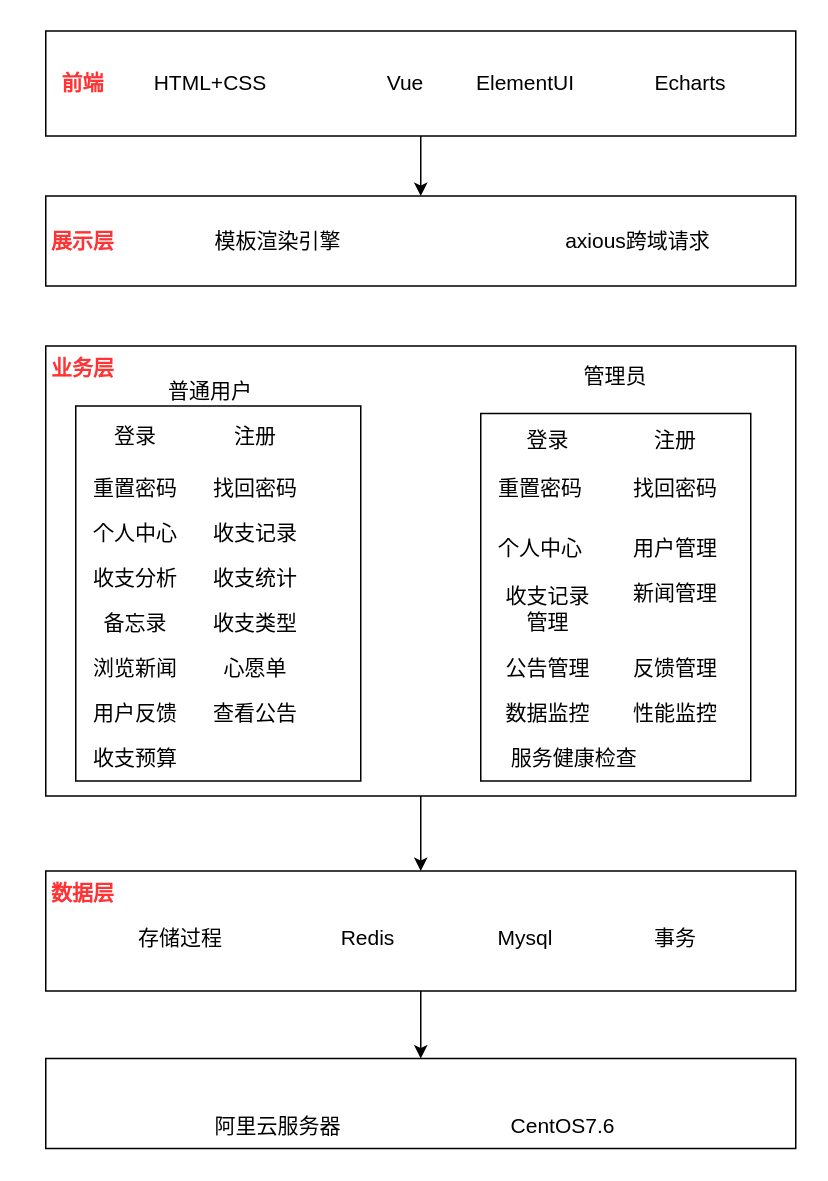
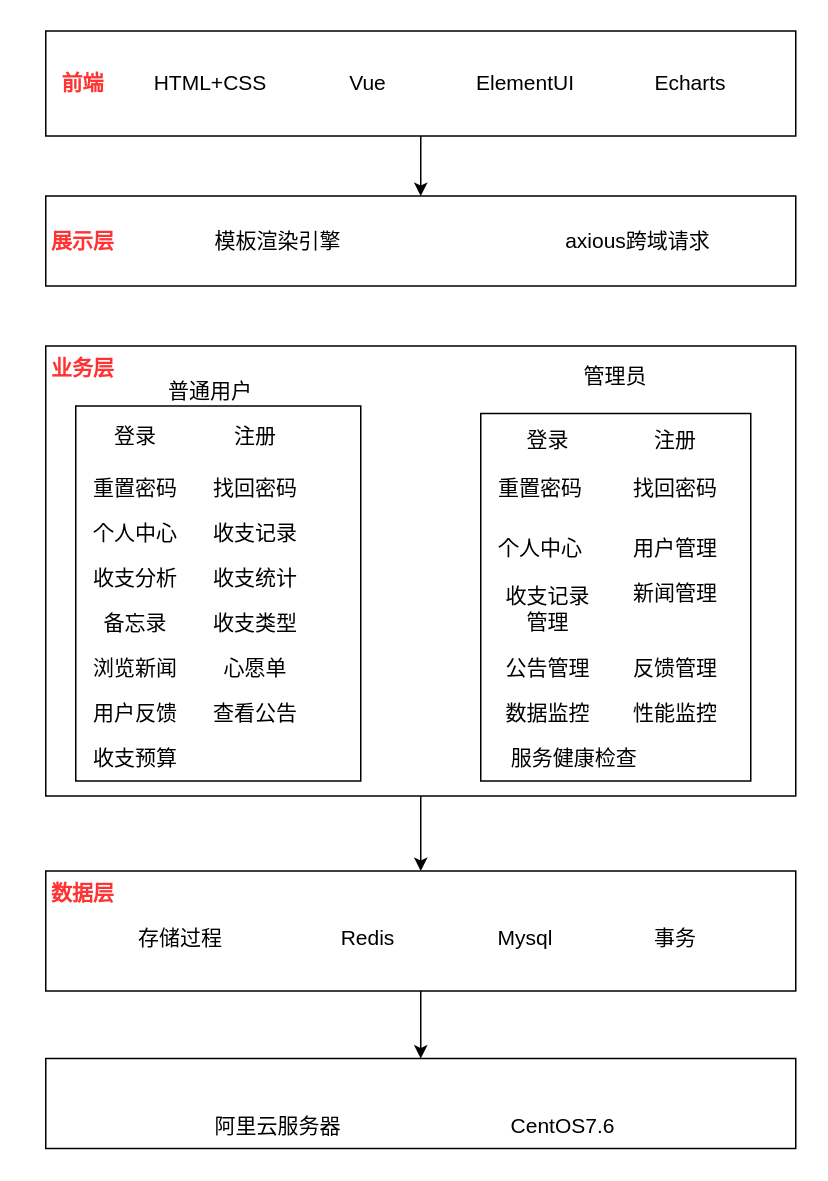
(406, 83) -> (368, 83)
